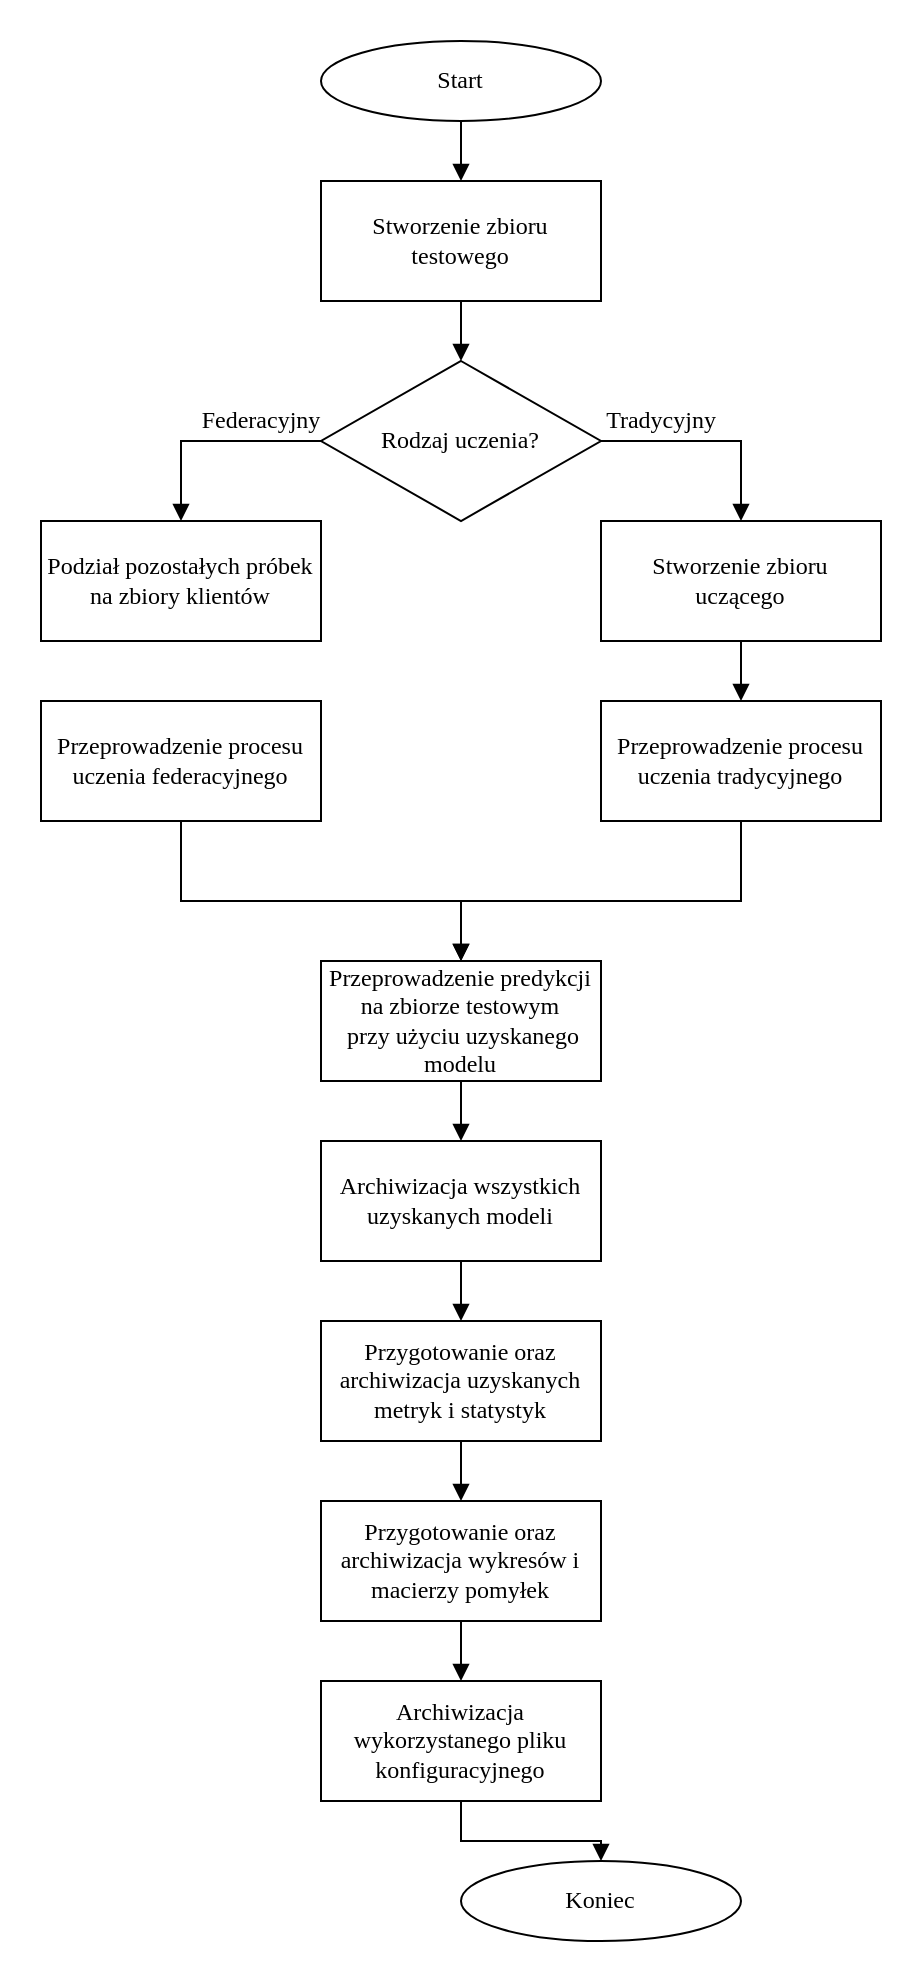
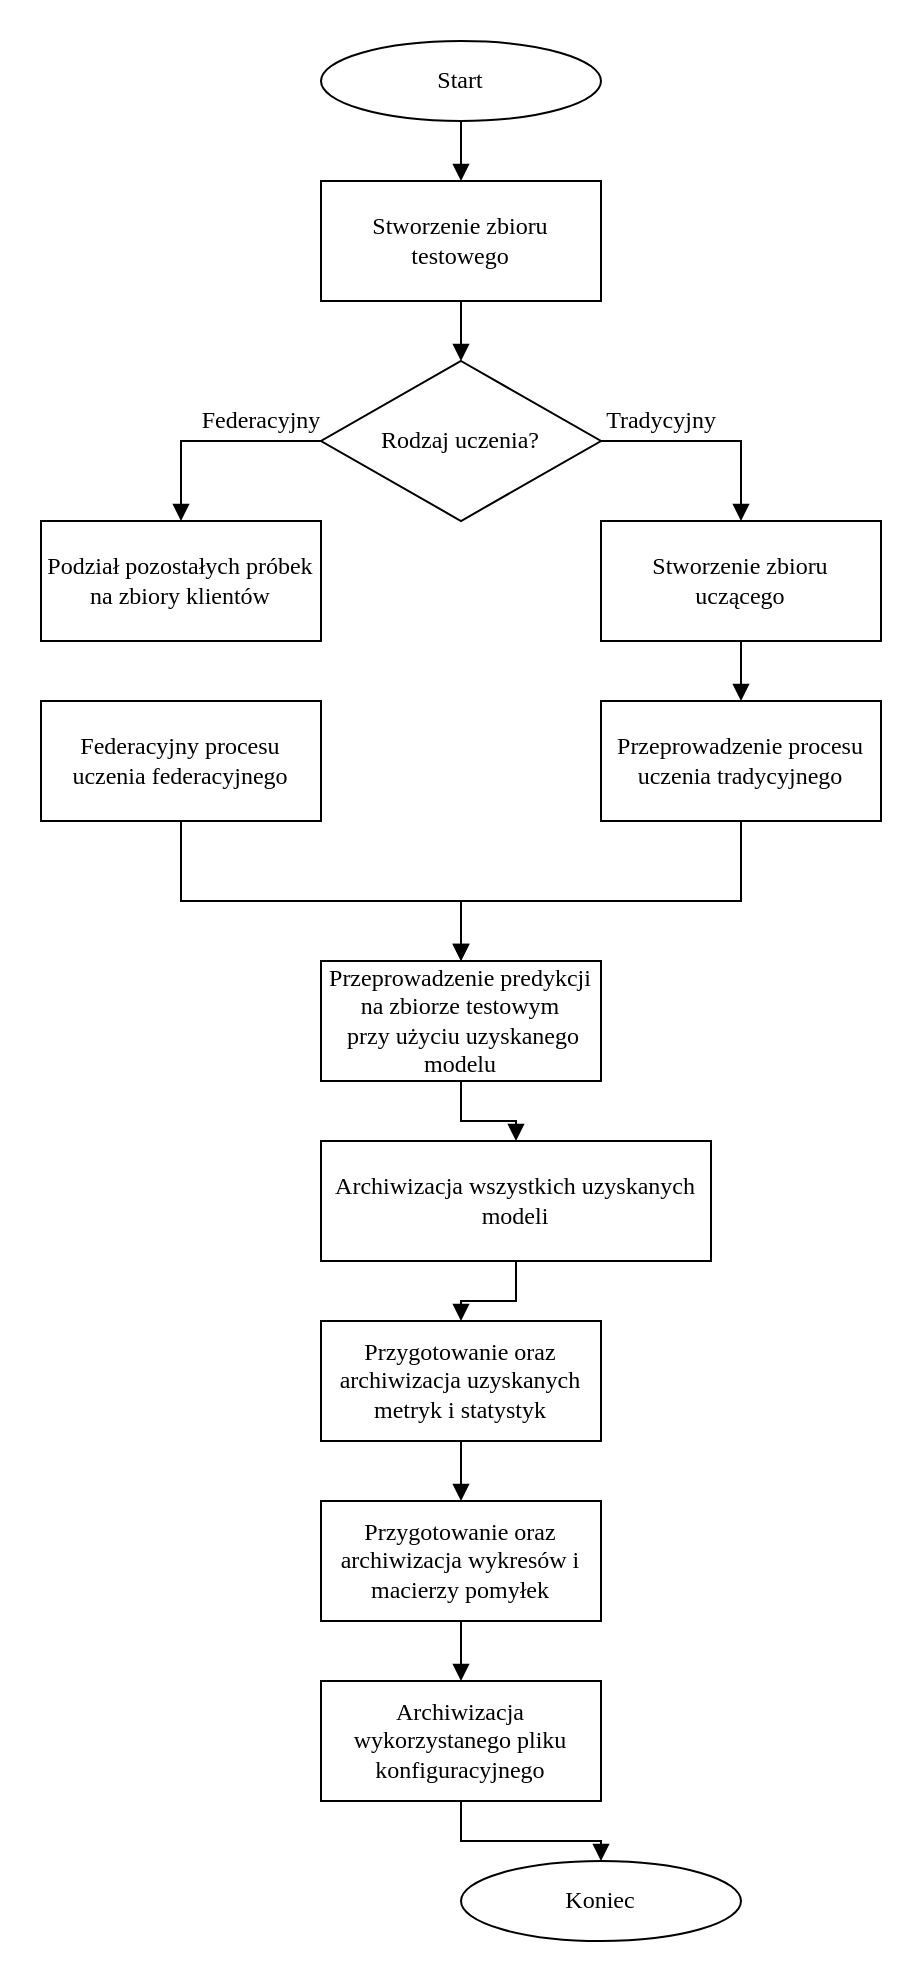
(181, 761) -> (181, 761)
(461, 1201) -> (516, 1201)
